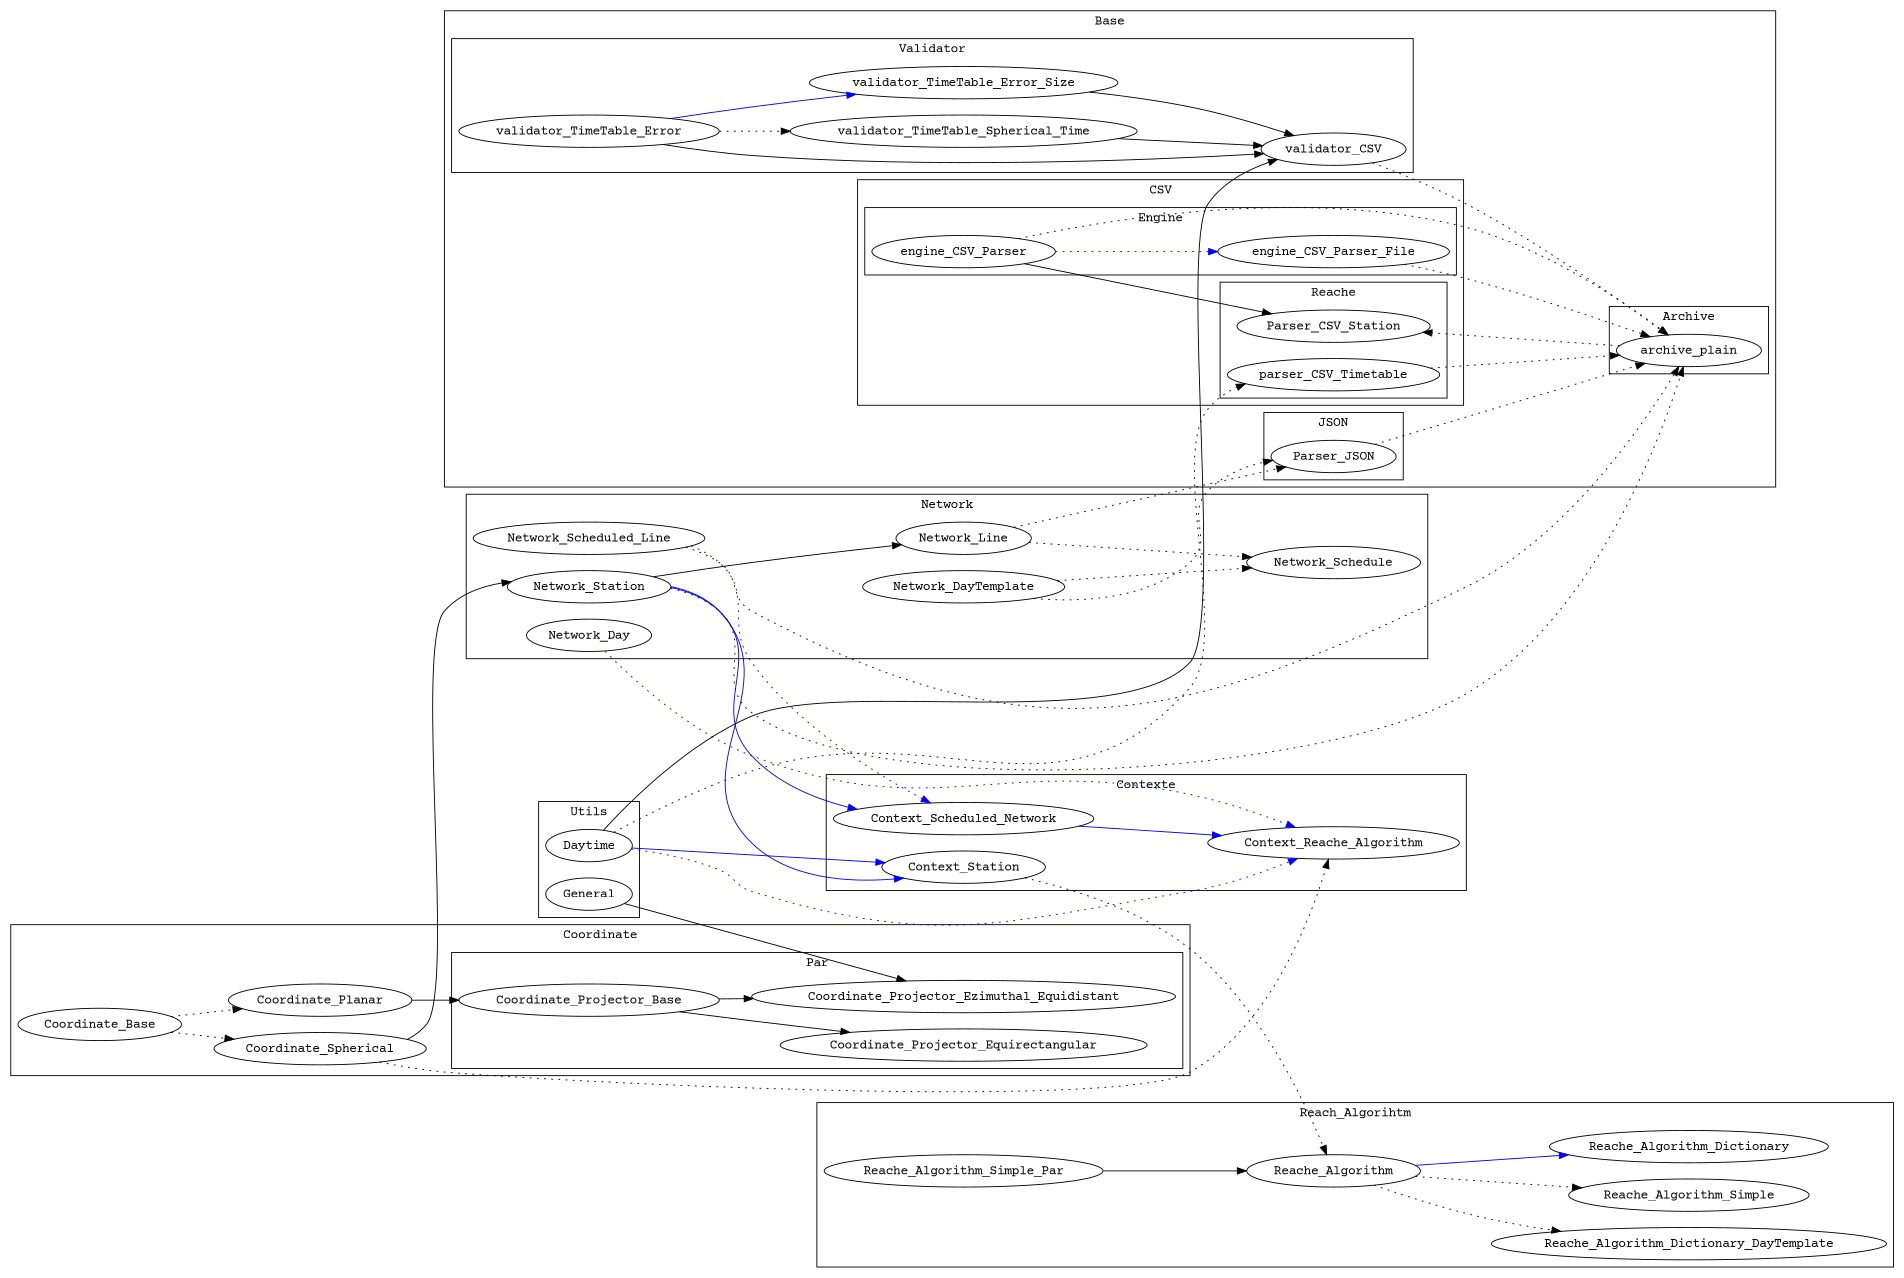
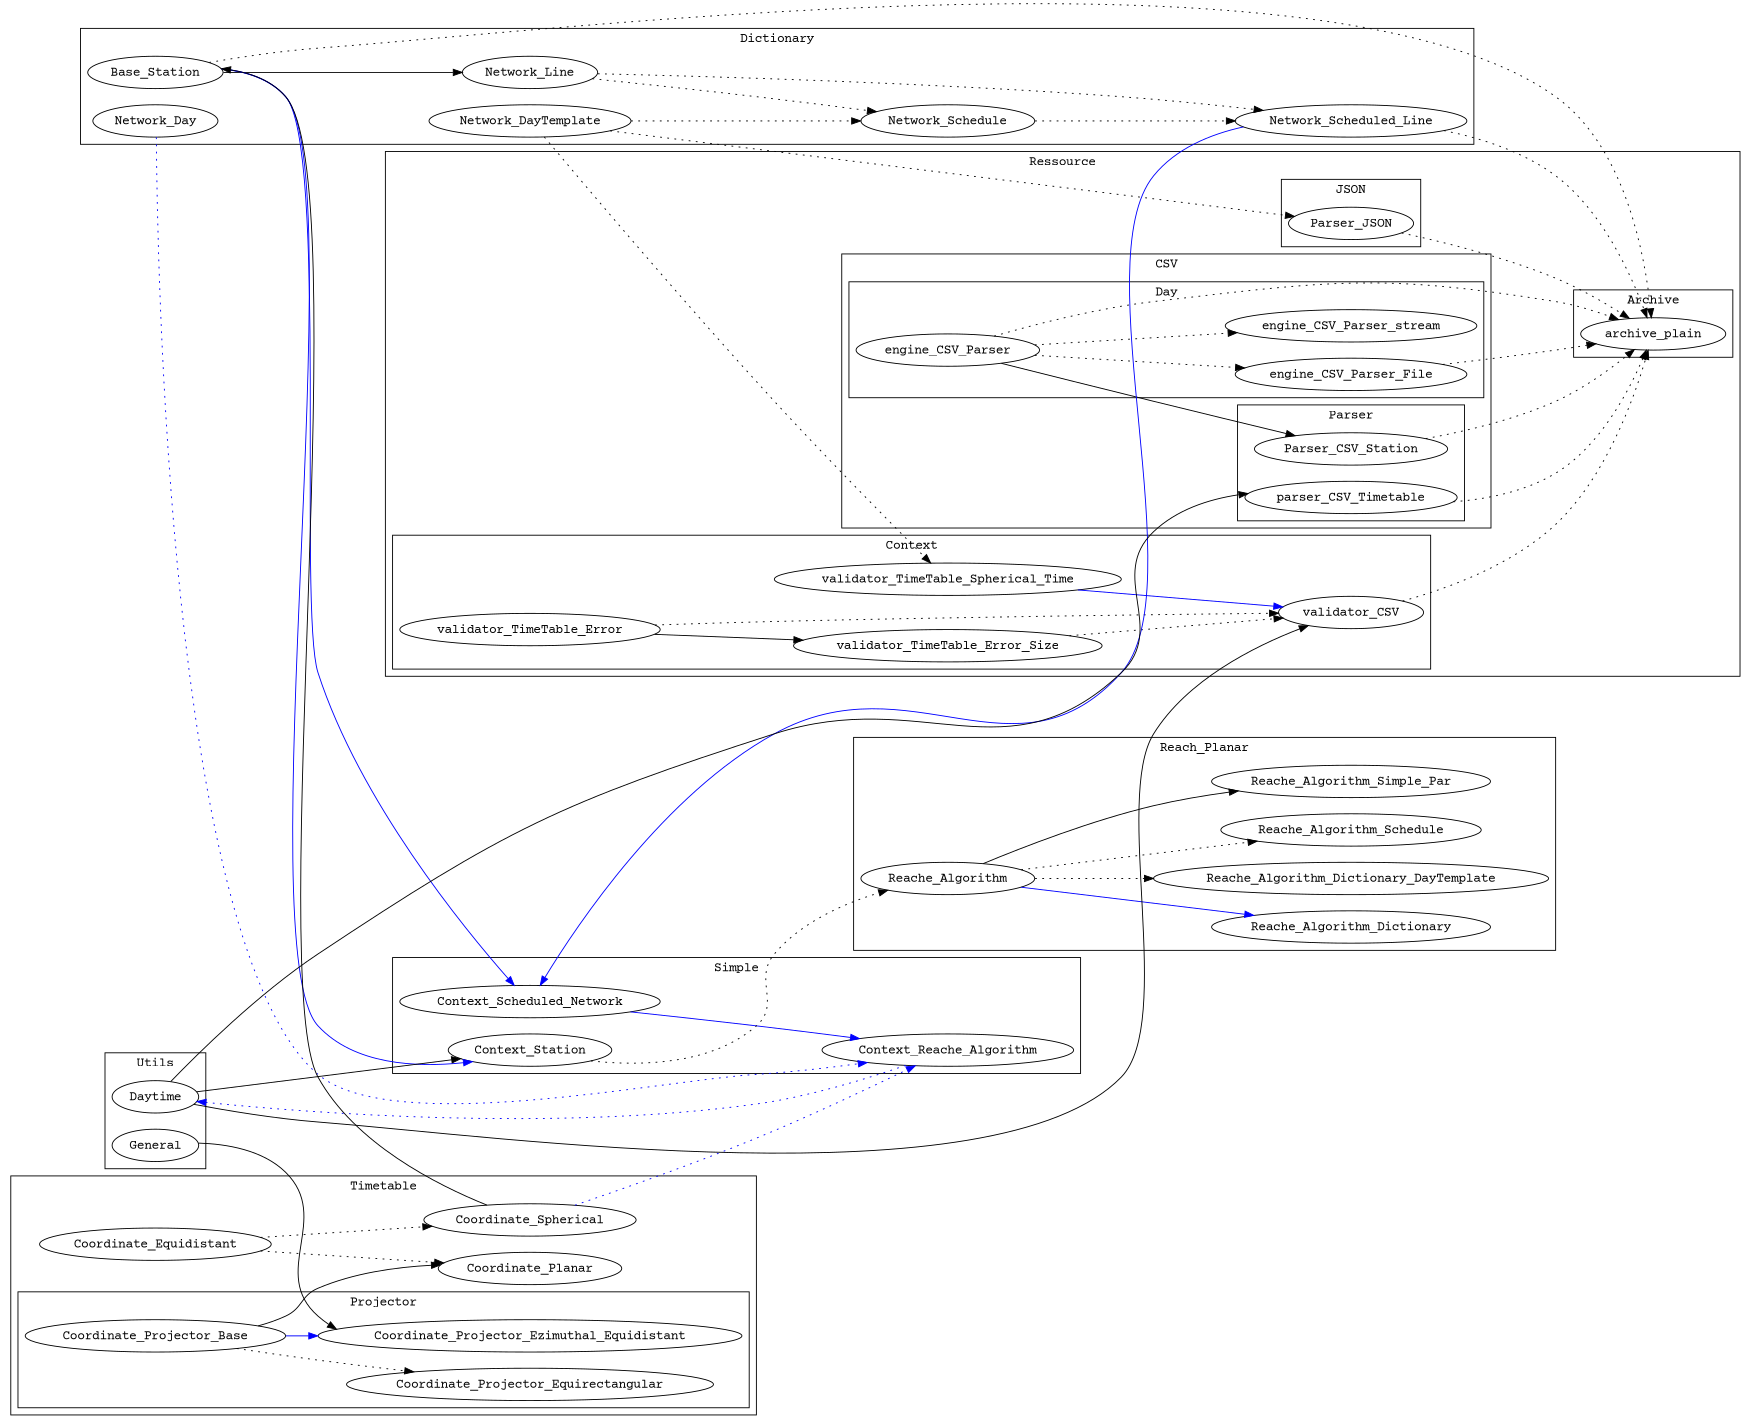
(1110, 21) -> (1063, 162)
(932, 49) -> (912, 546)
(758, 106) -> (724, 637)
(1189, 107) -> (1172, 627)
none -> (1131, 121)
(750, 131) -> (729, 351)
(1186, 142) -> (1176, 598)
(959, 163) -> (962, 618)
(1161, 218) -> (1166, 292)
(1132, 252) -> (1140, 362)
(1334, 292) -> (1351, 415)
none -> (1351, 326)
(1526, 339) -> (1532, 411)
(1132, 501) -> (926, 85)
(947, 505) -> (777, 39)
(589, 587) -> (155, 72)
(777, 692) -> (958, 718)
(1065, 759) -> (729, 749)
(1146, 785) -> (737, 968)
(754, 855) -> (311, 1077)
(1024, 919) -> (558, 1118)
(600, 935) -> (384, 1186)
(817, 963) -> (384, 1302)
(732, 999) -> (297, 1336)
(428, 1000) -> (339, 1281)
(760, 1022) -> (321, 1360)
(100, 1024) -> (155, 1244)
(910, 1091) -> (743, 1143)
(1355, 1113) -> (1205, 748)
(1170, 1171) -> (1104, 819)
(1689, 1195) -> (1351, 830)
